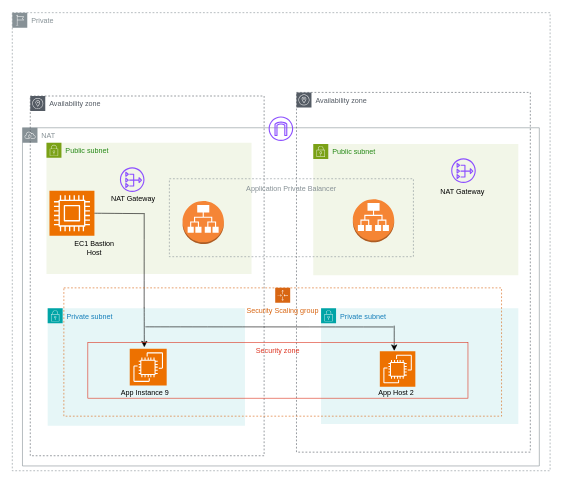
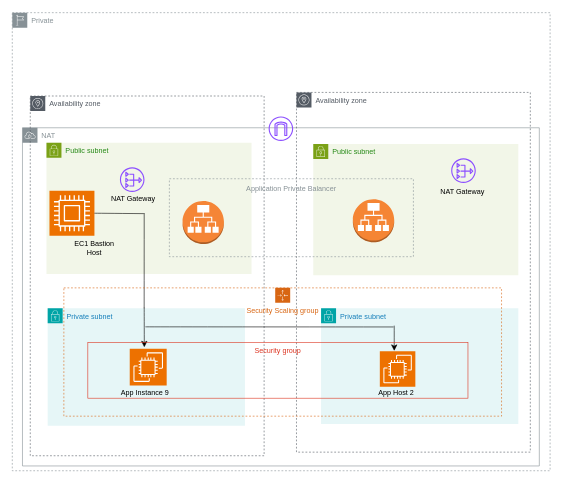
(278, 351) -> (278, 351)
